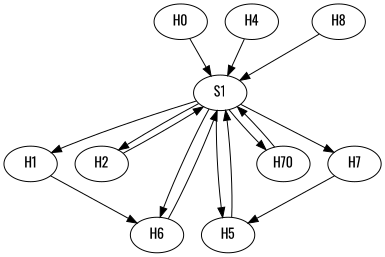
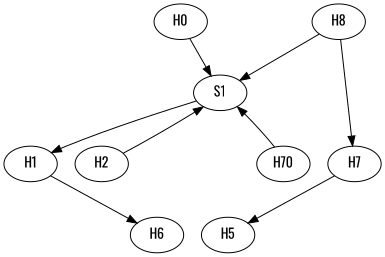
(252, 22) -> none
(163, 124) -> none
(283, 126) -> (346, 88)
(244, 127) -> none
(185, 158) -> none
(217, 159) -> none
(231, 169) -> none
(192, 170) -> none
